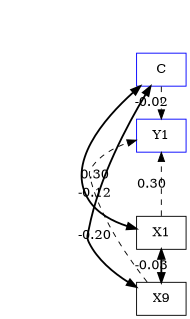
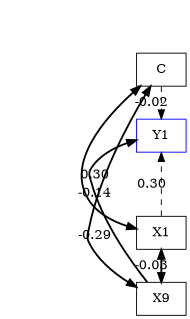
(161, 70) -> (161, 70)
(95, 193) -> (95, 193)
(111, 228) -> (111, 228)
(95, 236) -> (95, 236)
